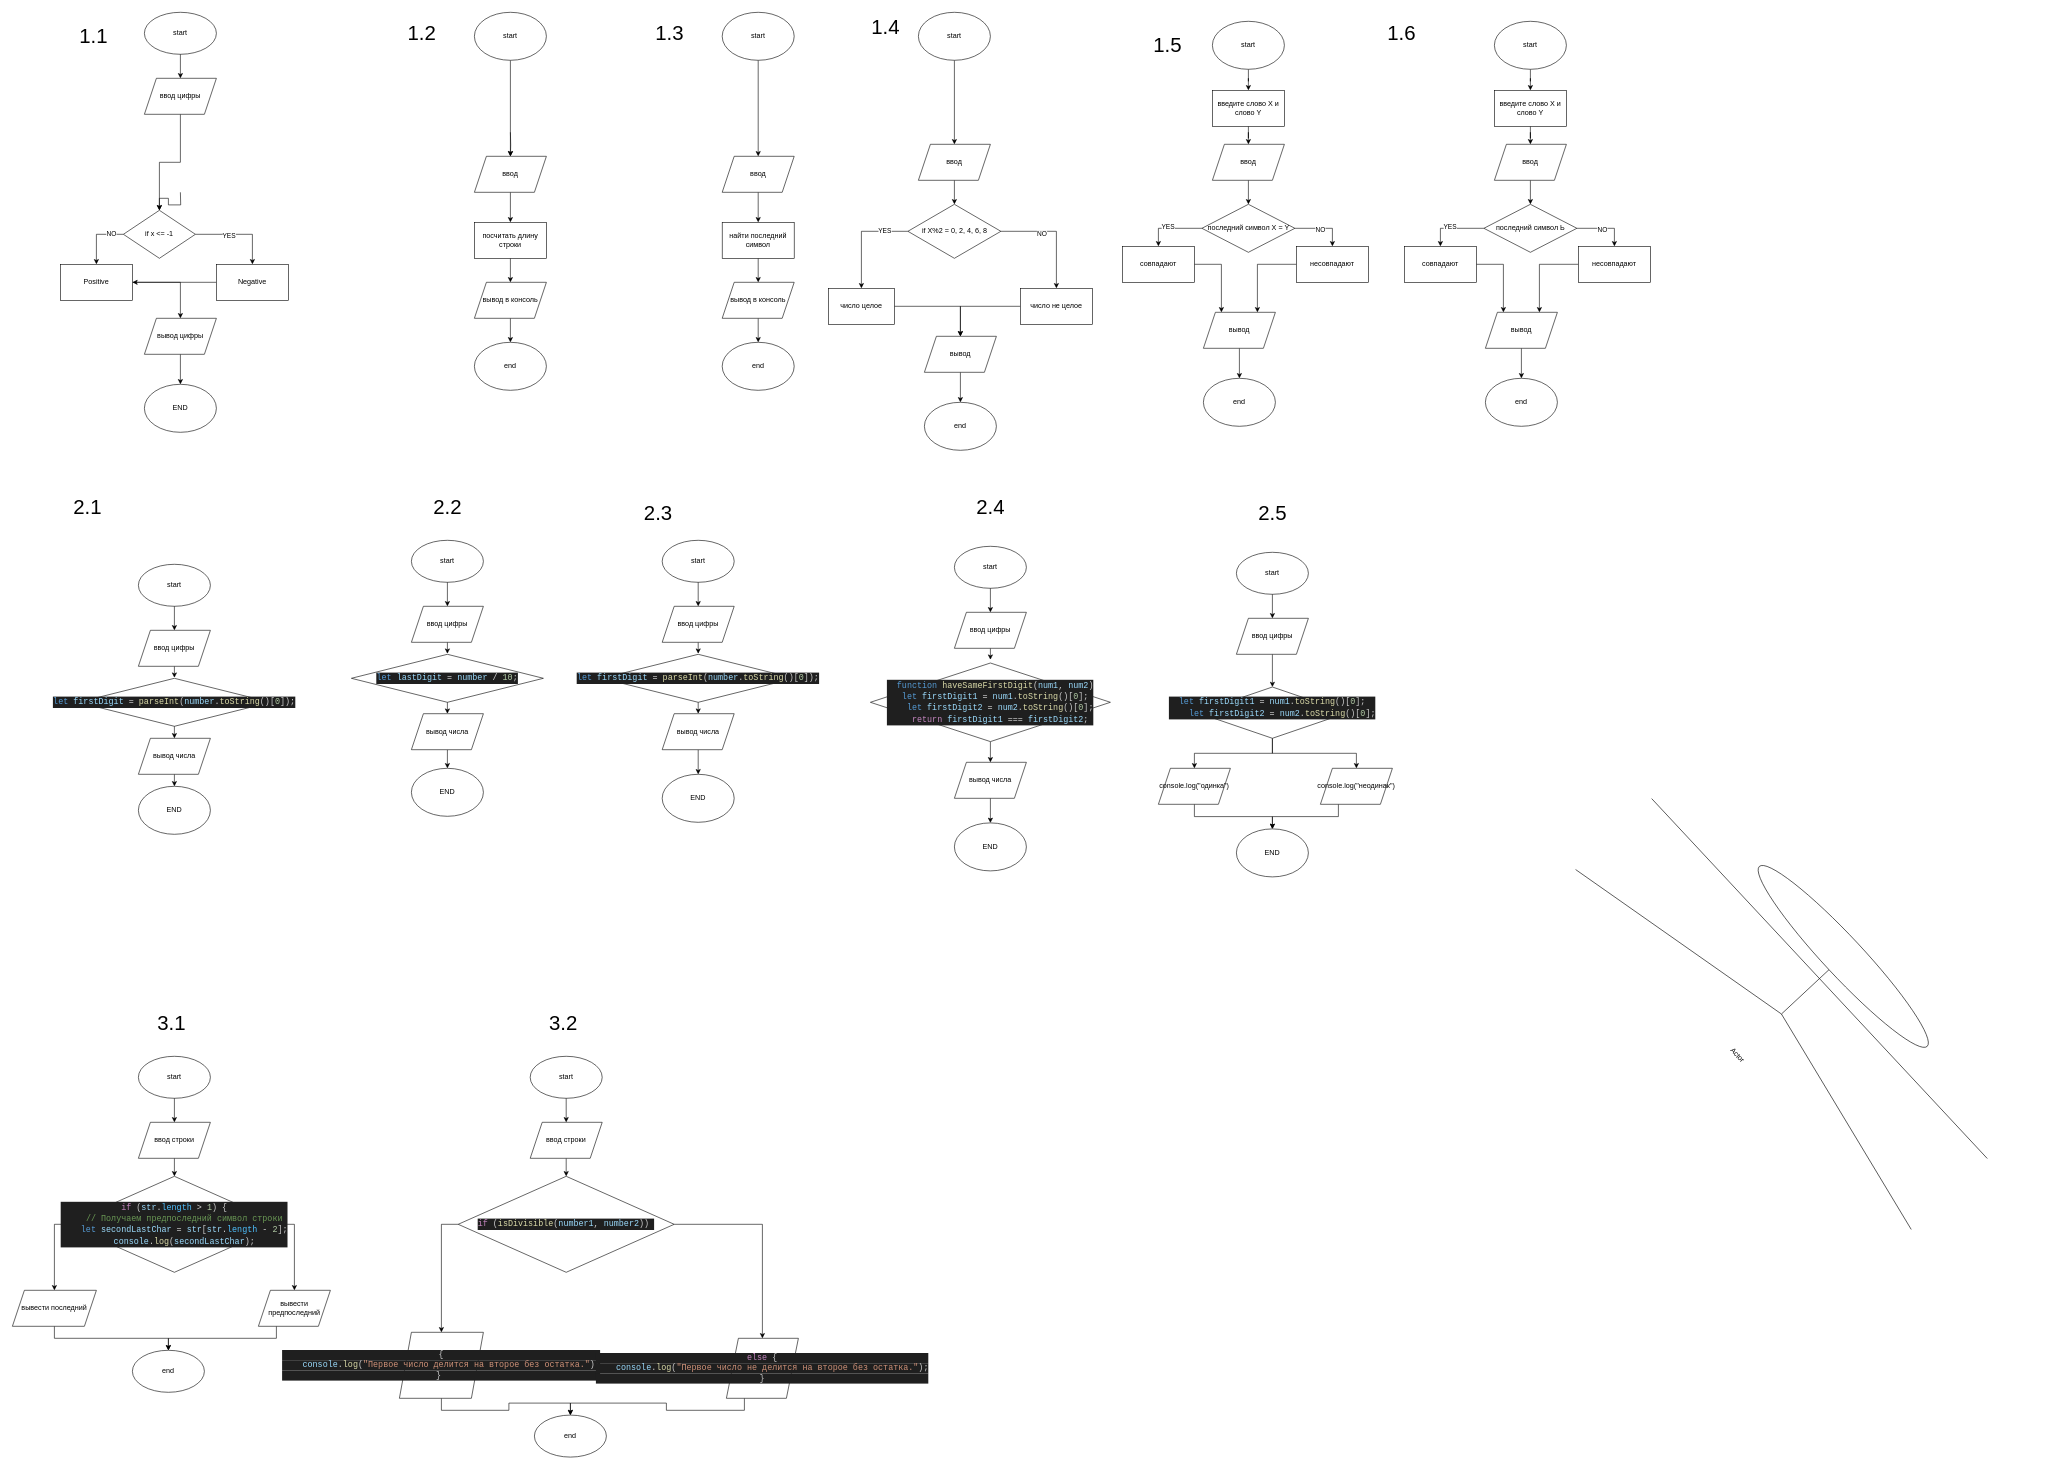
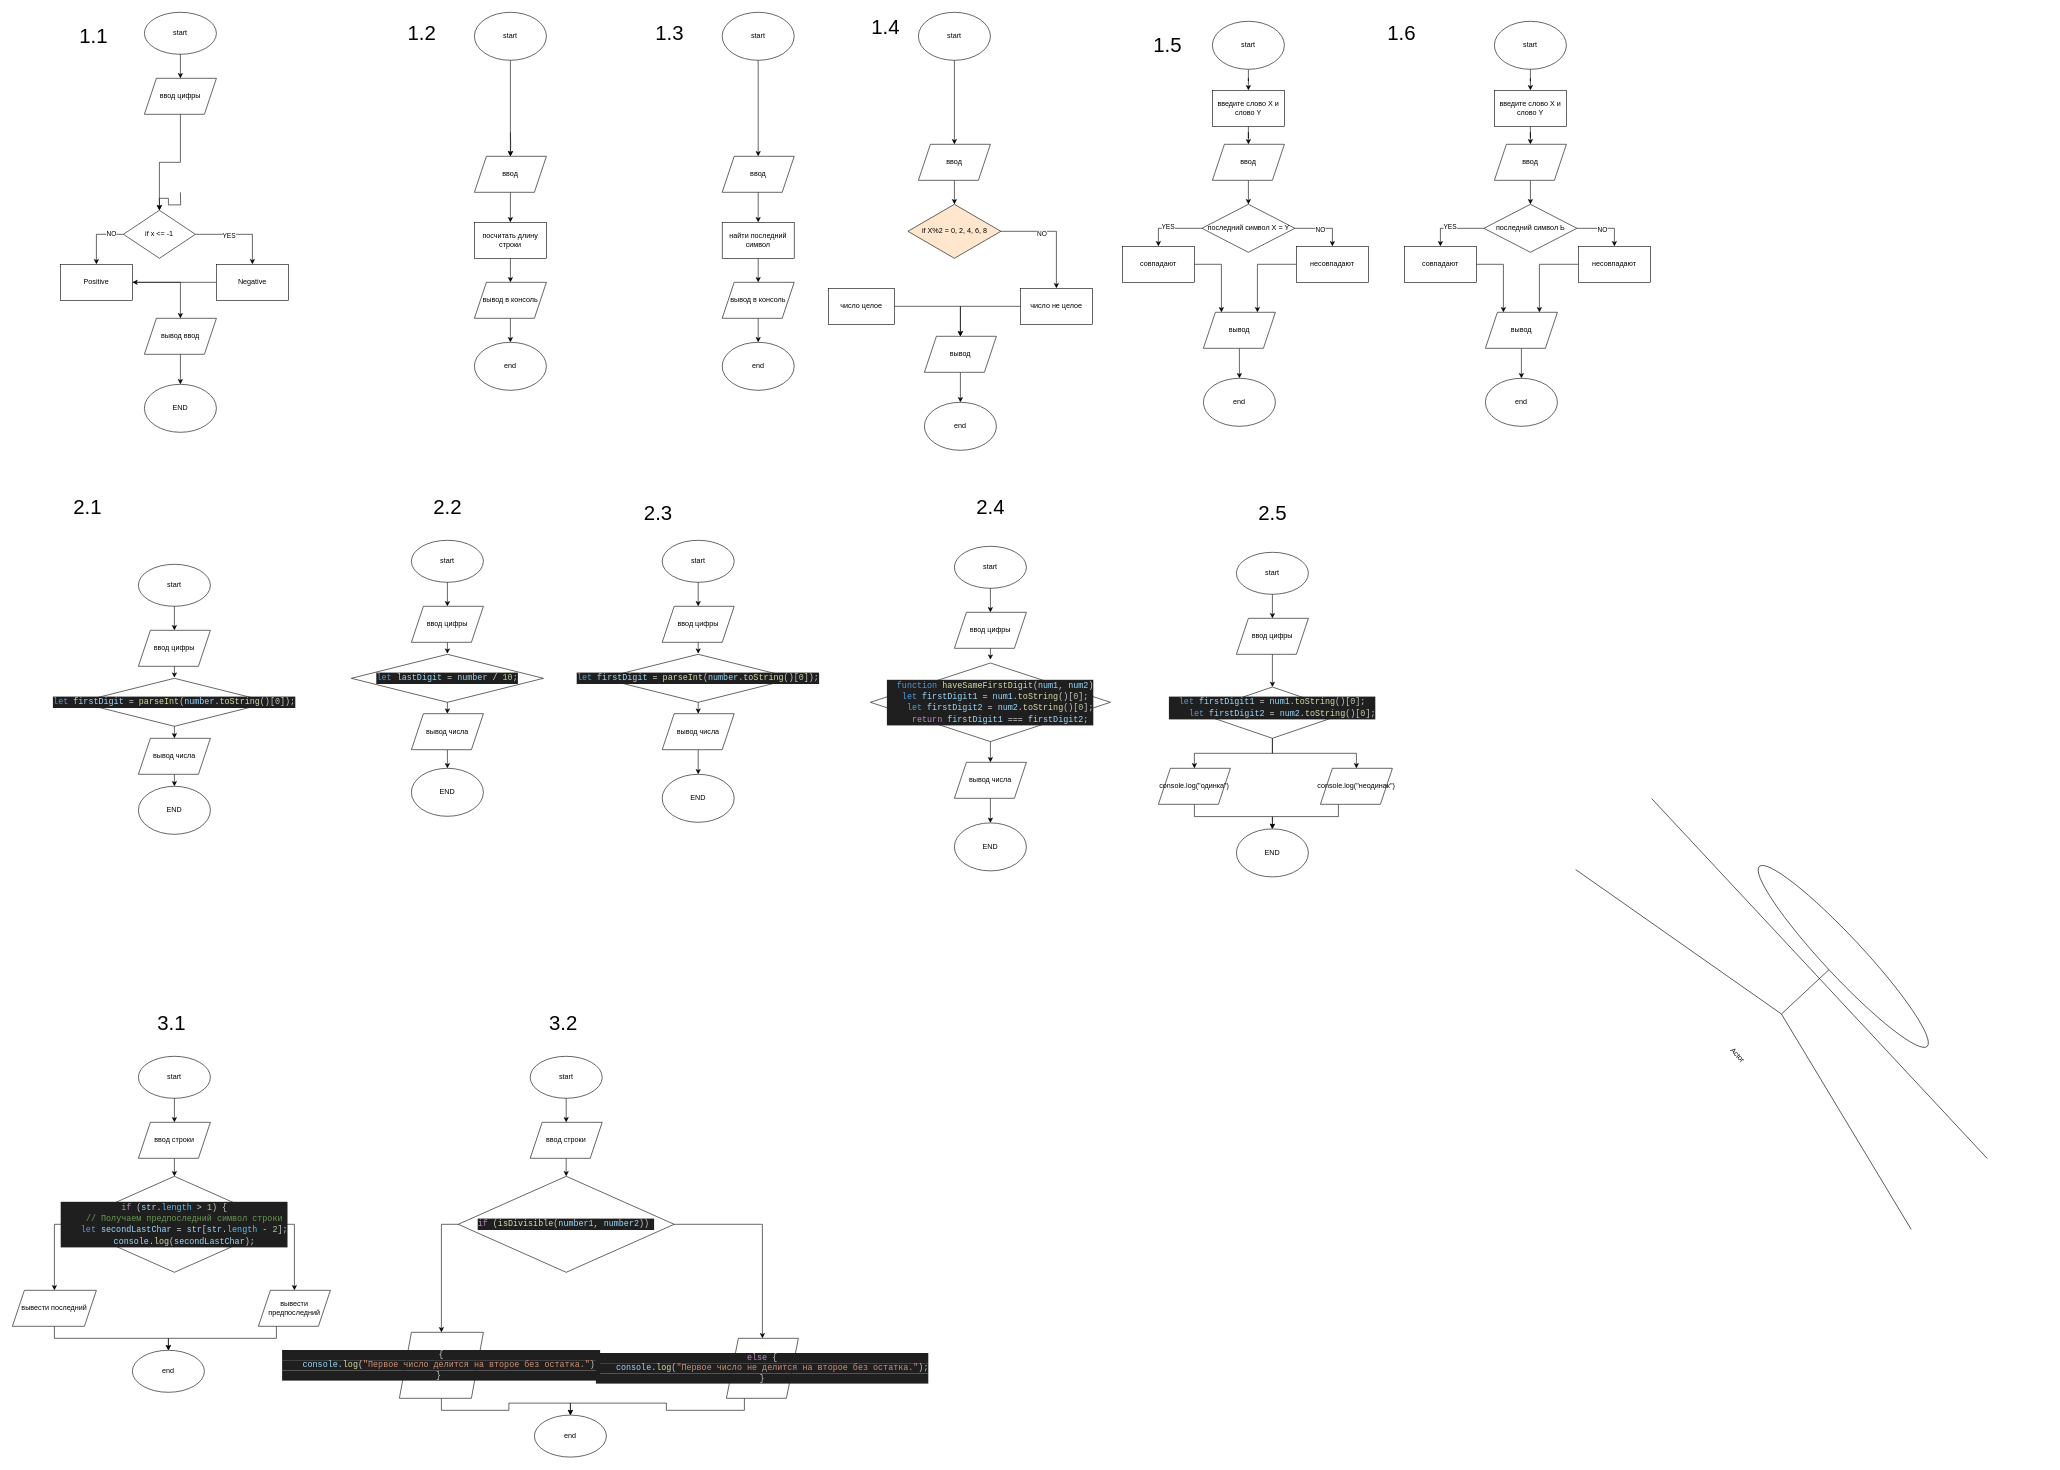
(954, 231) -> (954, 231)
(861, 256) -> none
(180, 336) -> (180, 336)
